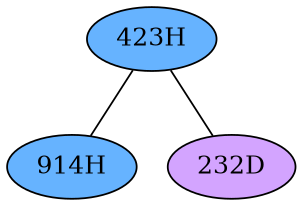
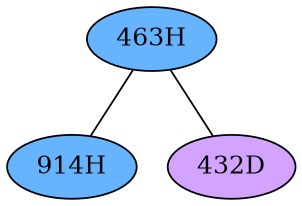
(152, 39) -> (152, 39)
(232, 167) -> (232, 167)
